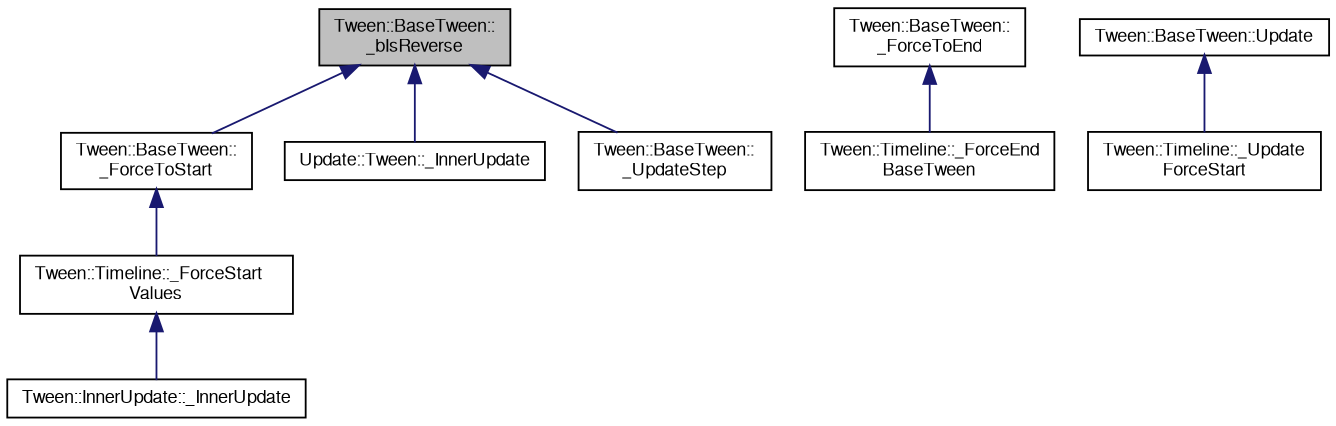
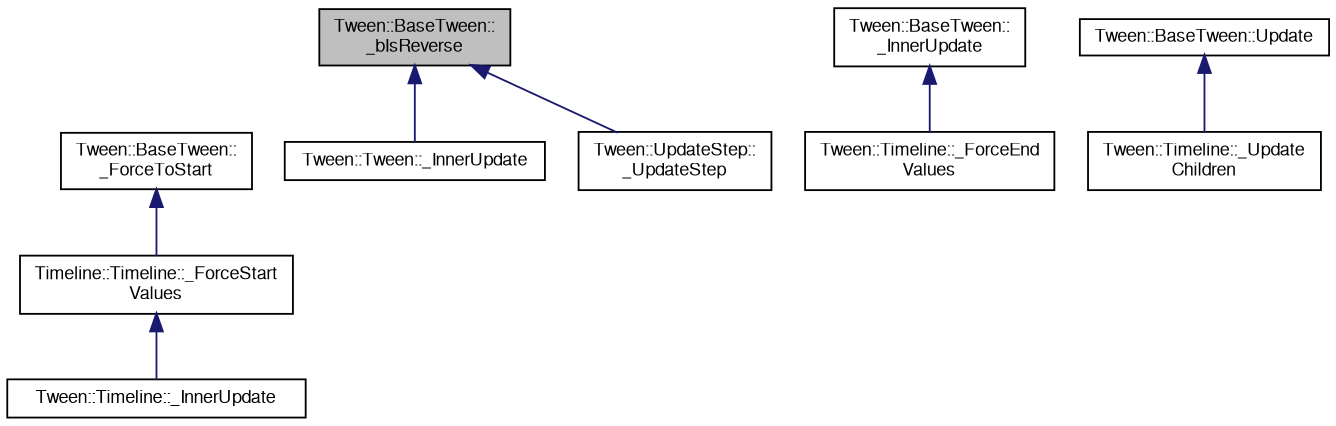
(930, 37) -> (930, 37)
(277, 103) -> none
(415, 161) -> (415, 161)
(675, 161) -> (675, 161)
(930, 161) -> (930, 161)
(1204, 161) -> (1204, 161)
(156, 285) -> (156, 285)
(156, 398) -> (156, 398)
